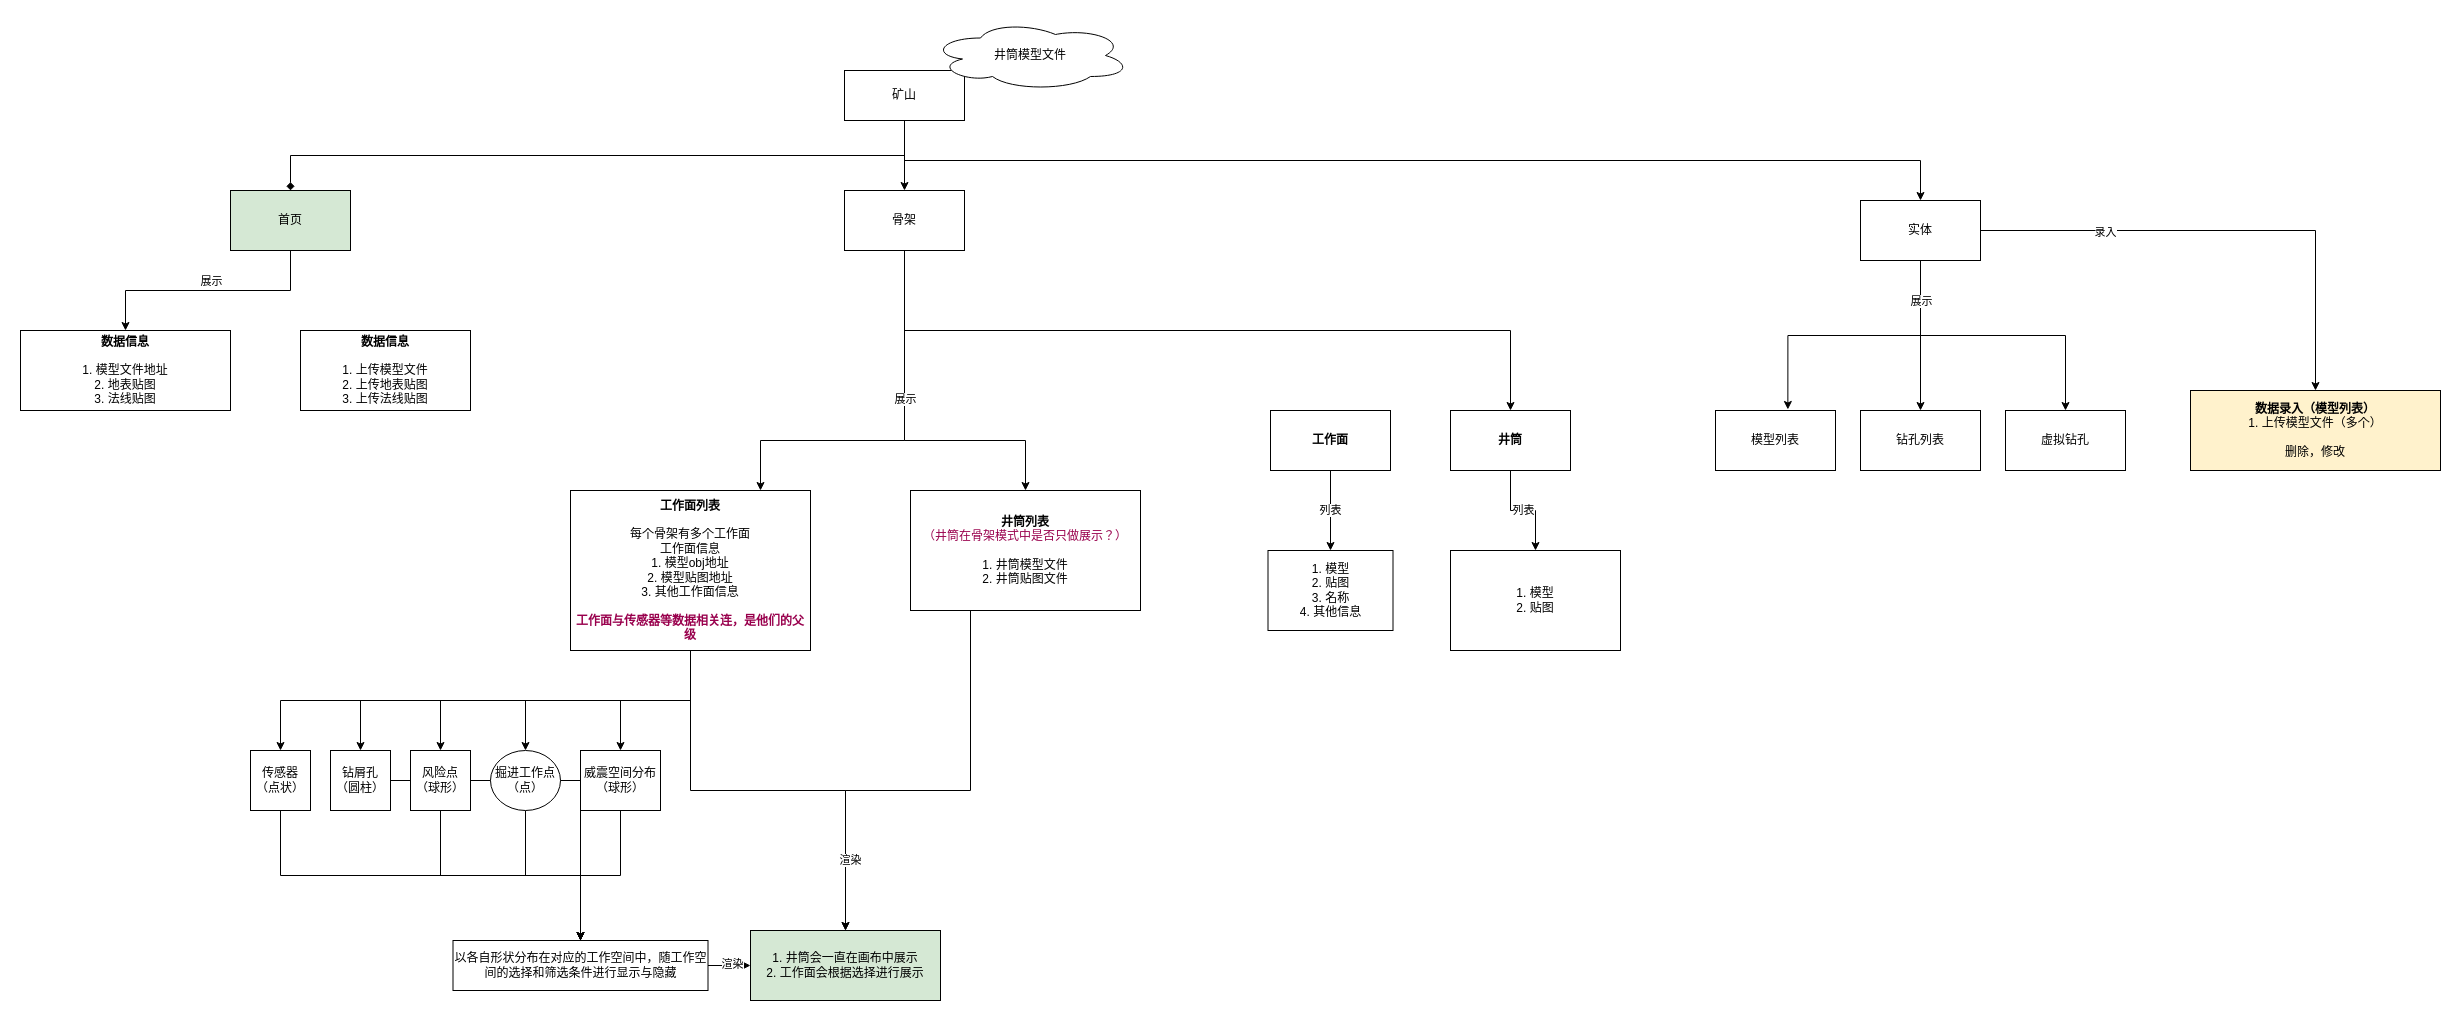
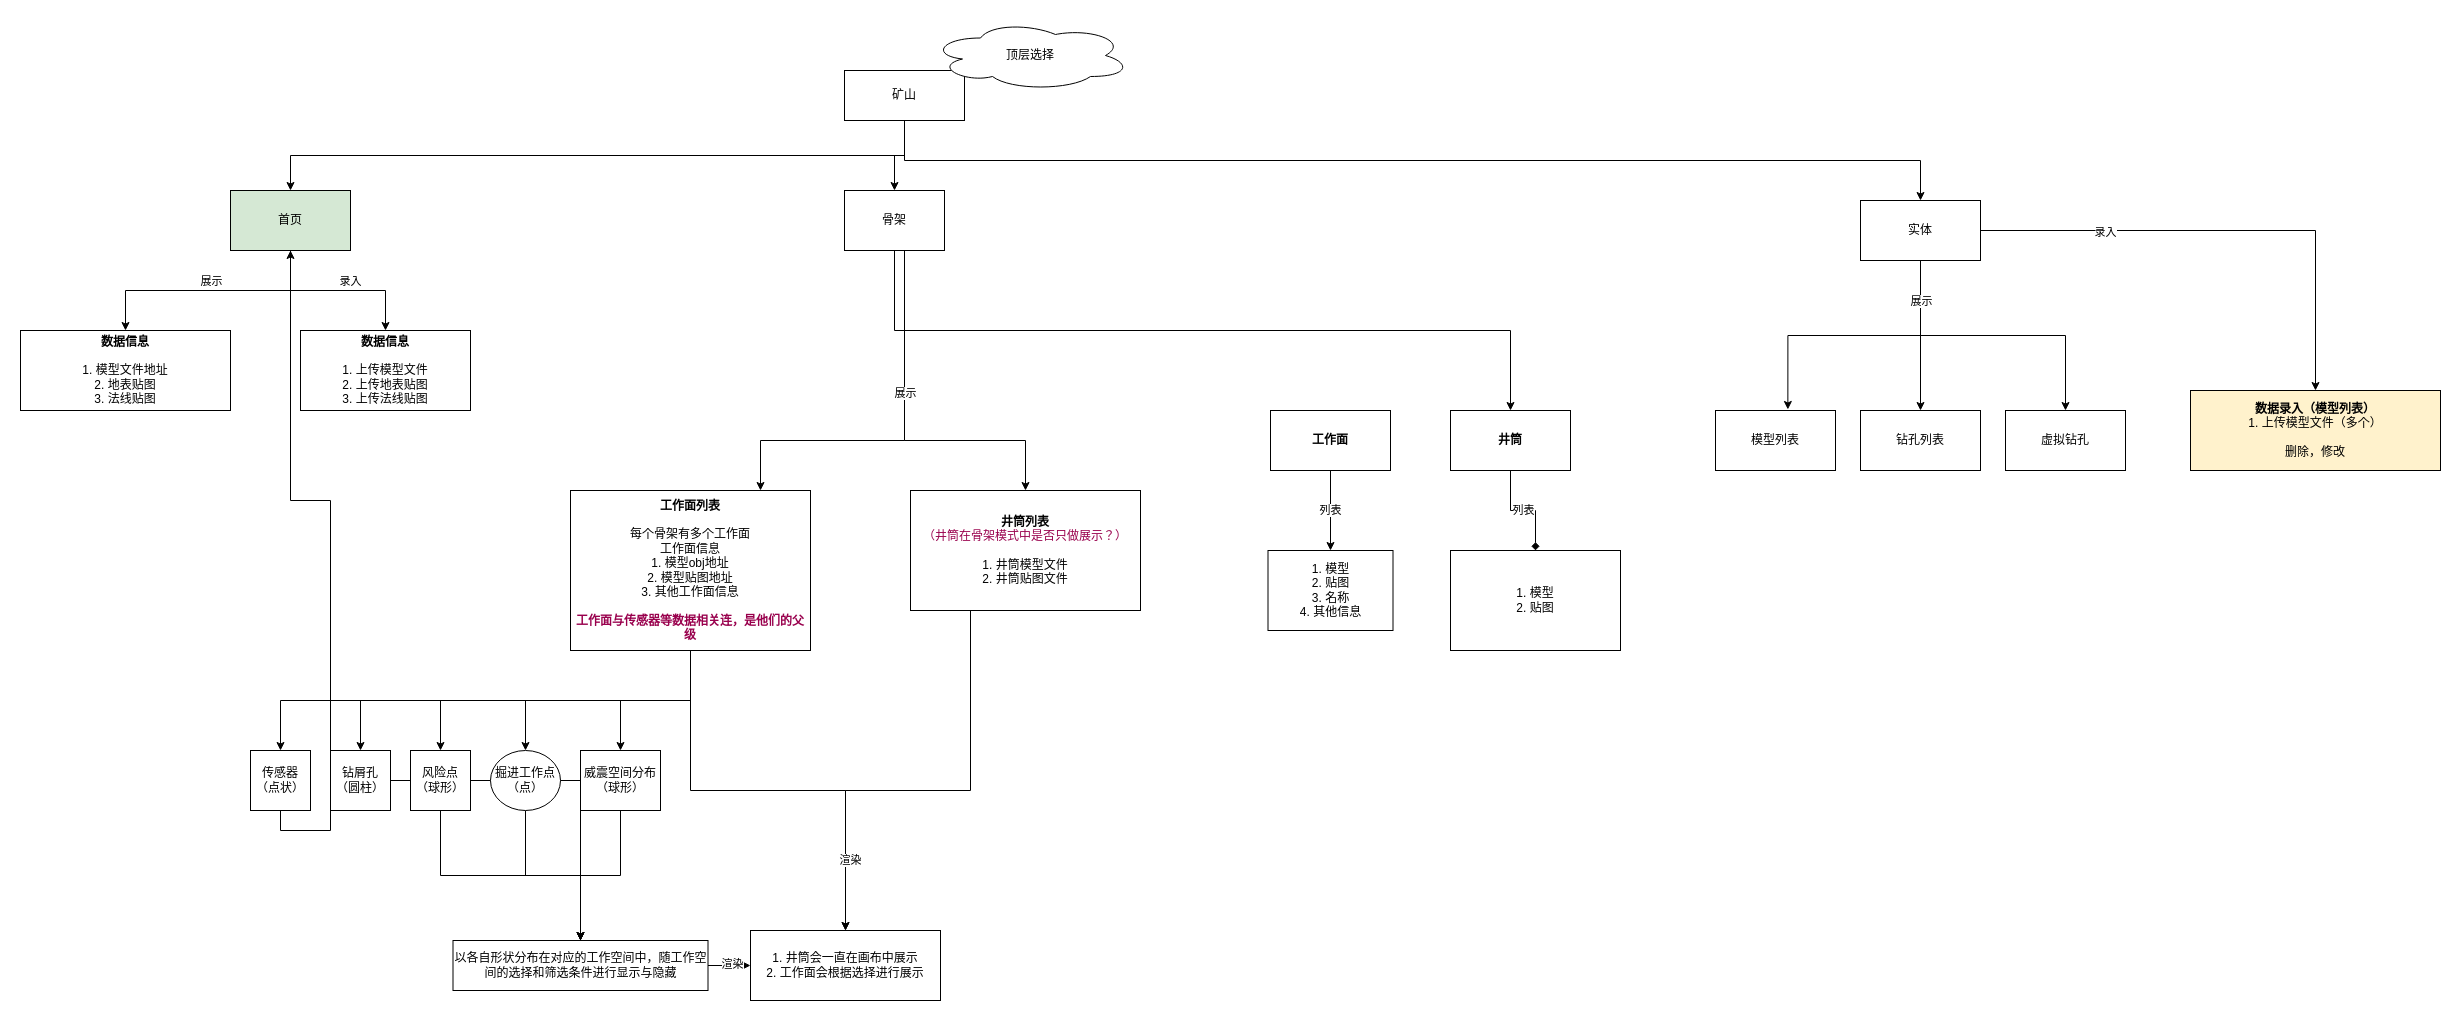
(1031, 56) -> (1031, 56)
(291, 182) -> (291, 182)
(905, 221) -> (895, 221)
none -> (355, 291)
(1536, 542) -> (1536, 541)
(336, 876) -> (331, 502)
(846, 966) -> (846, 966)
